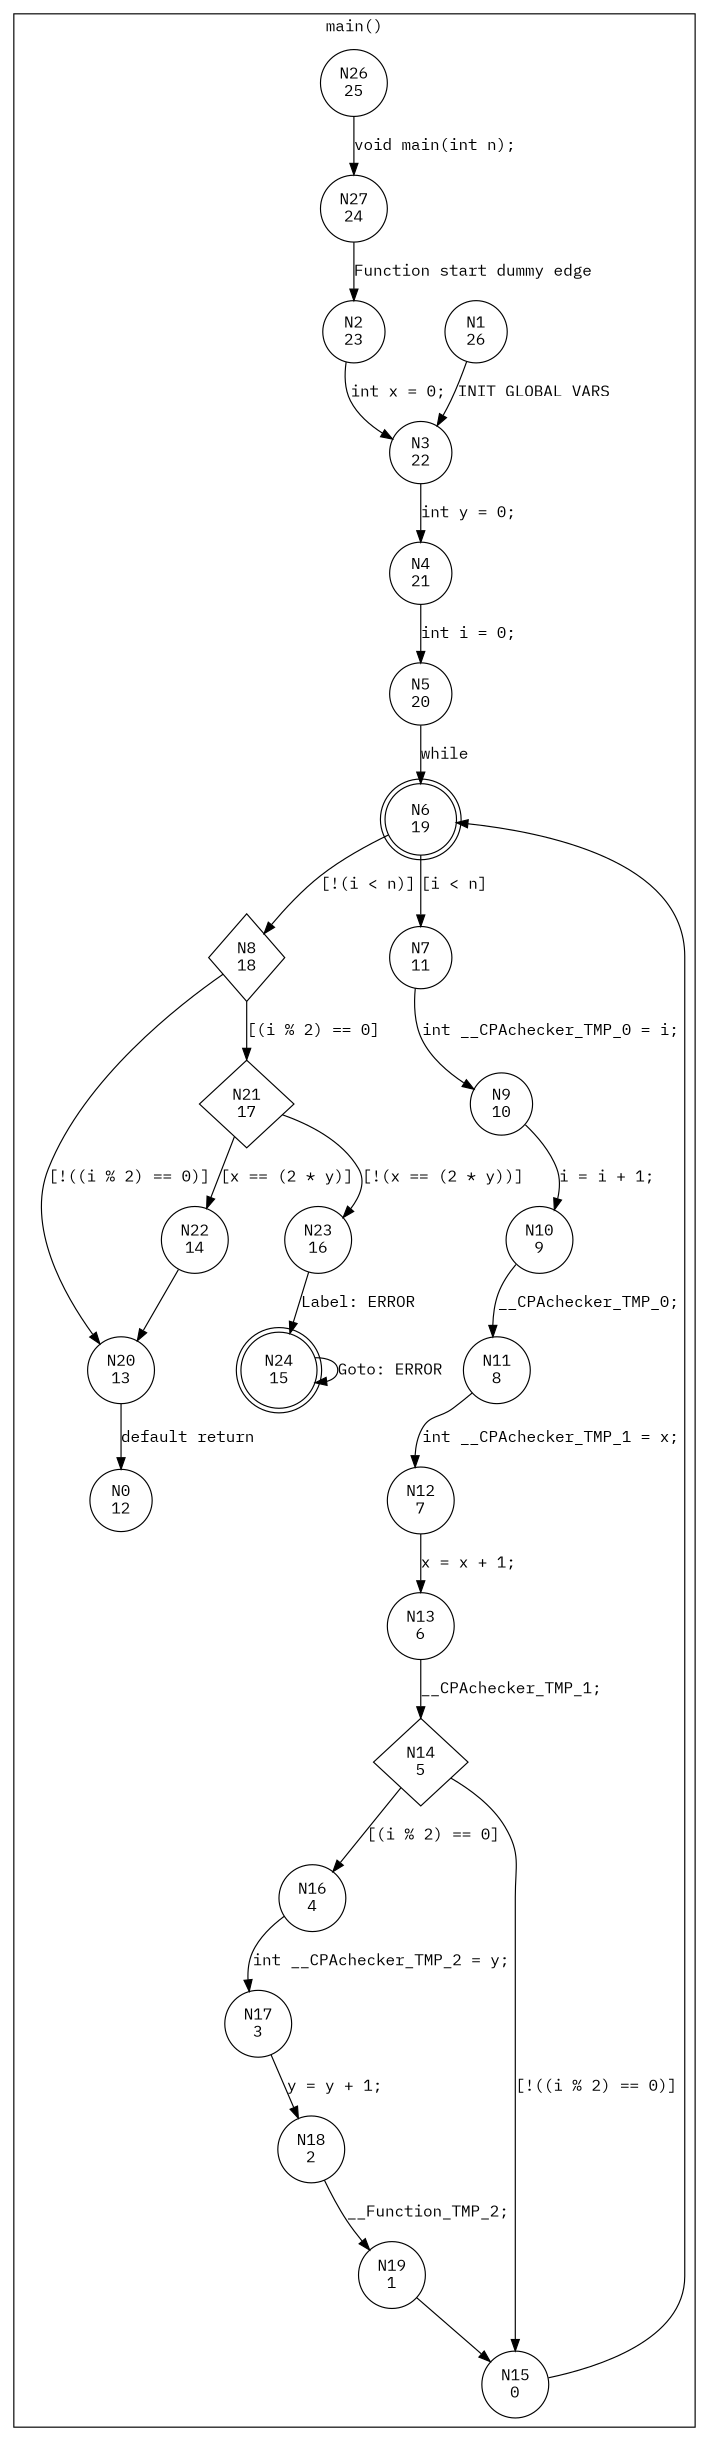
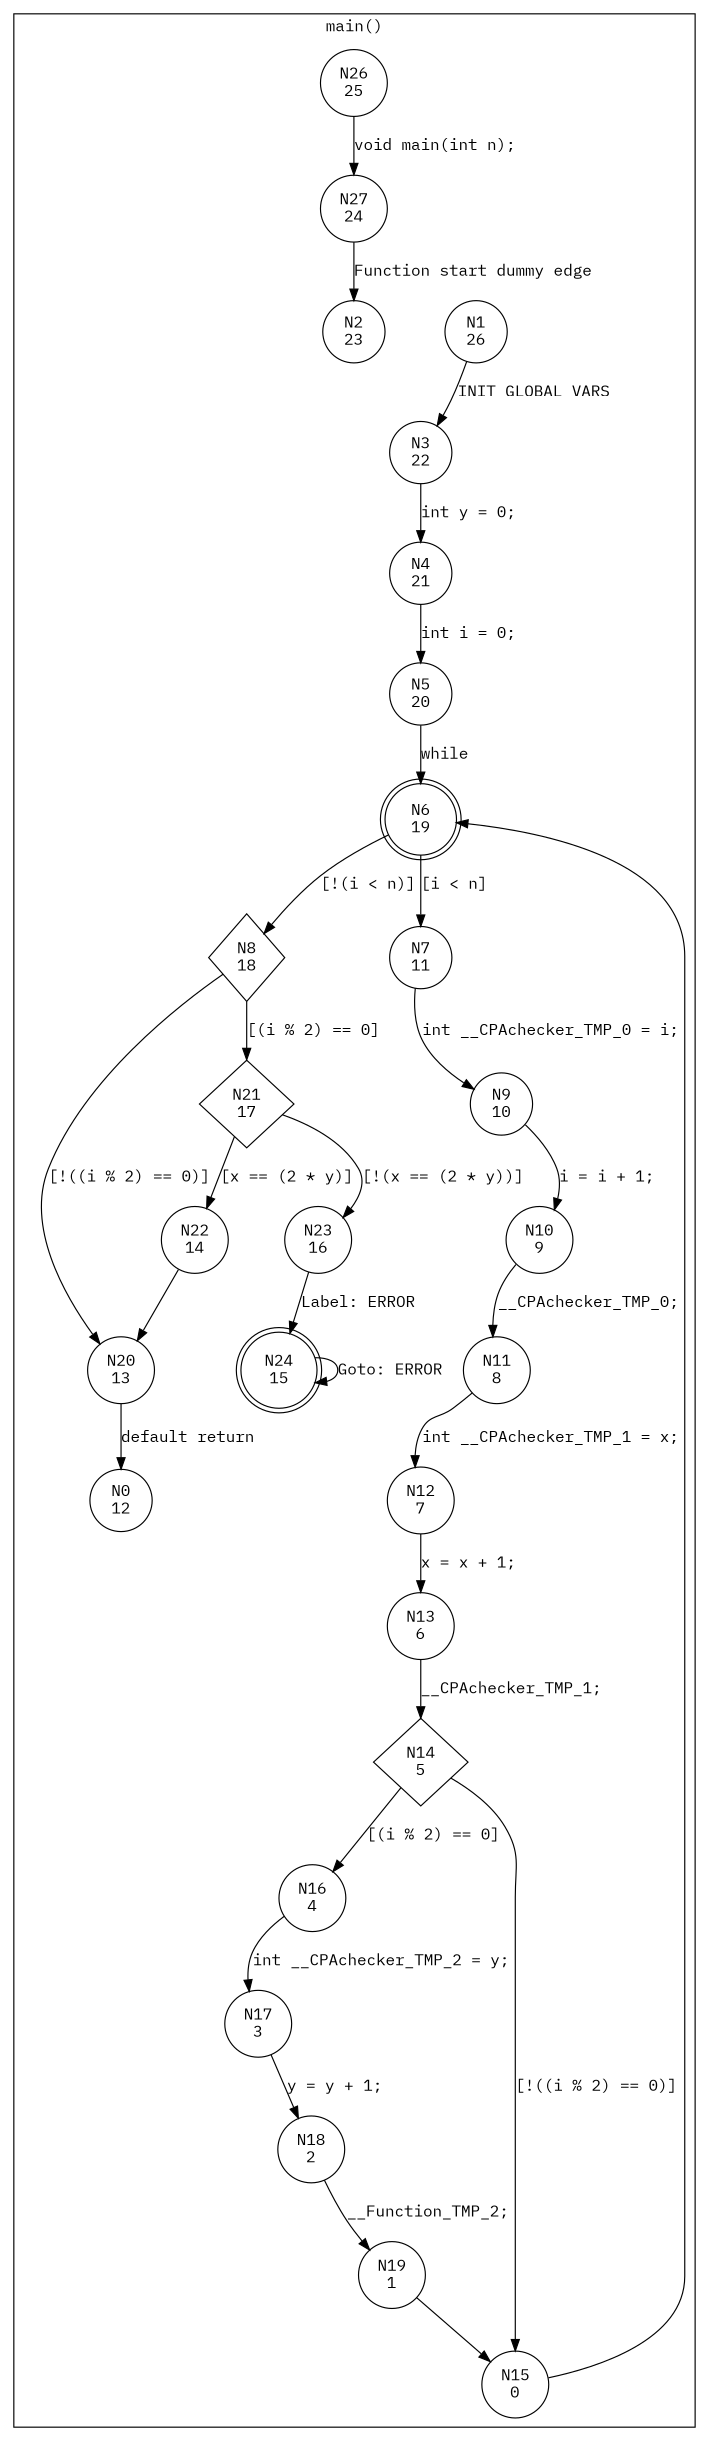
(352, 404) -> none
